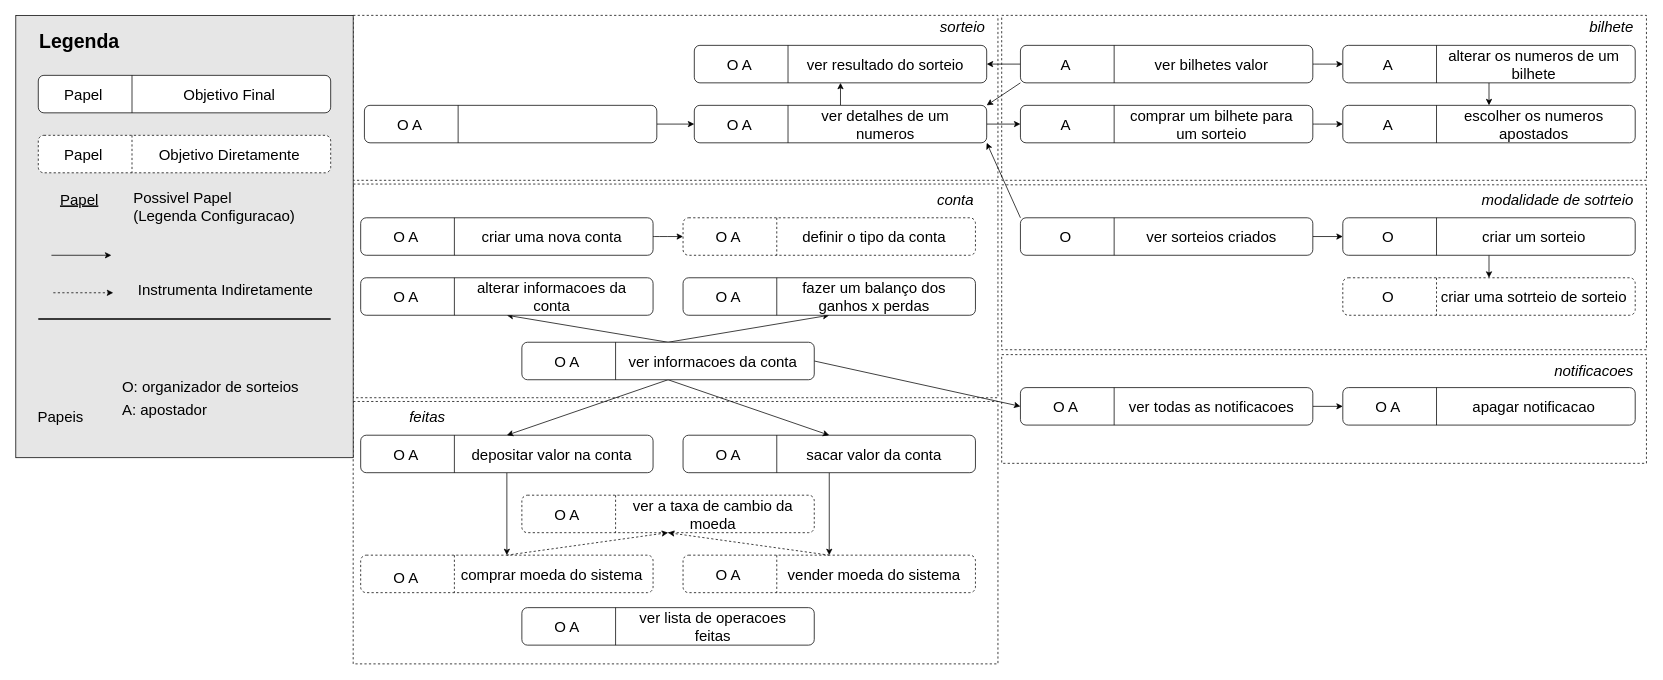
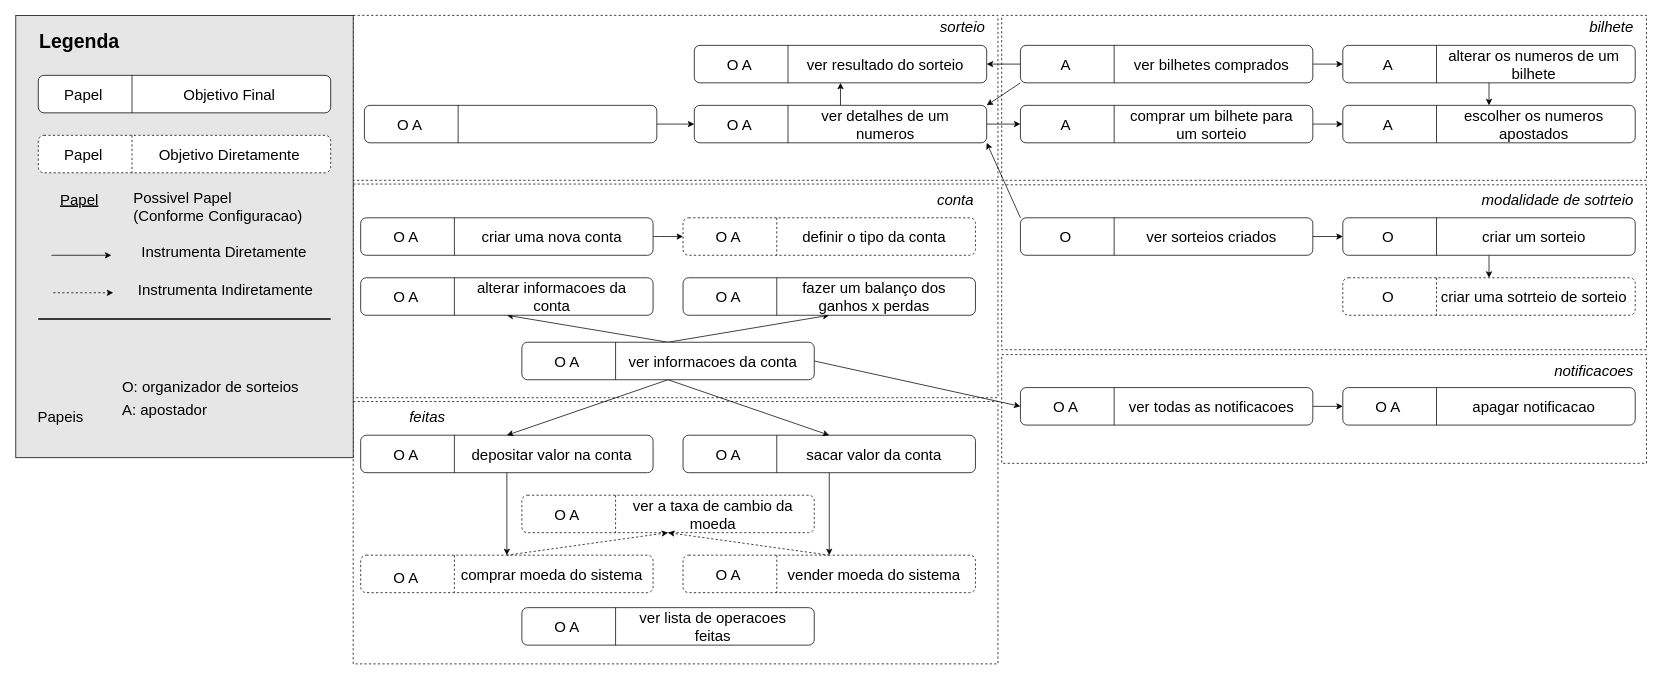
(1212, 64) -> (1212, 64)
(222, 207) -> (226, 207)
none -> (224, 252)
